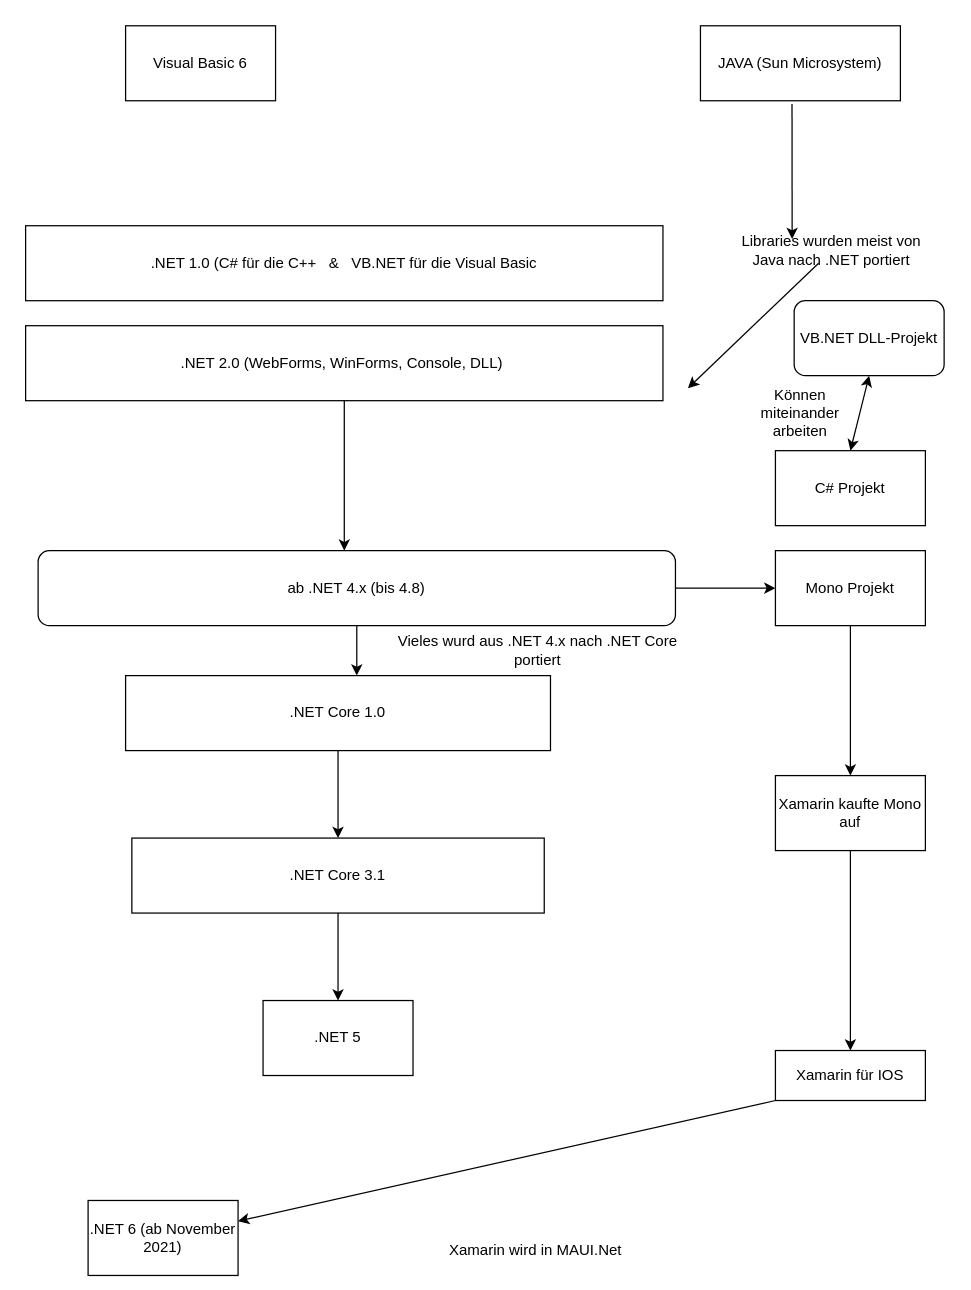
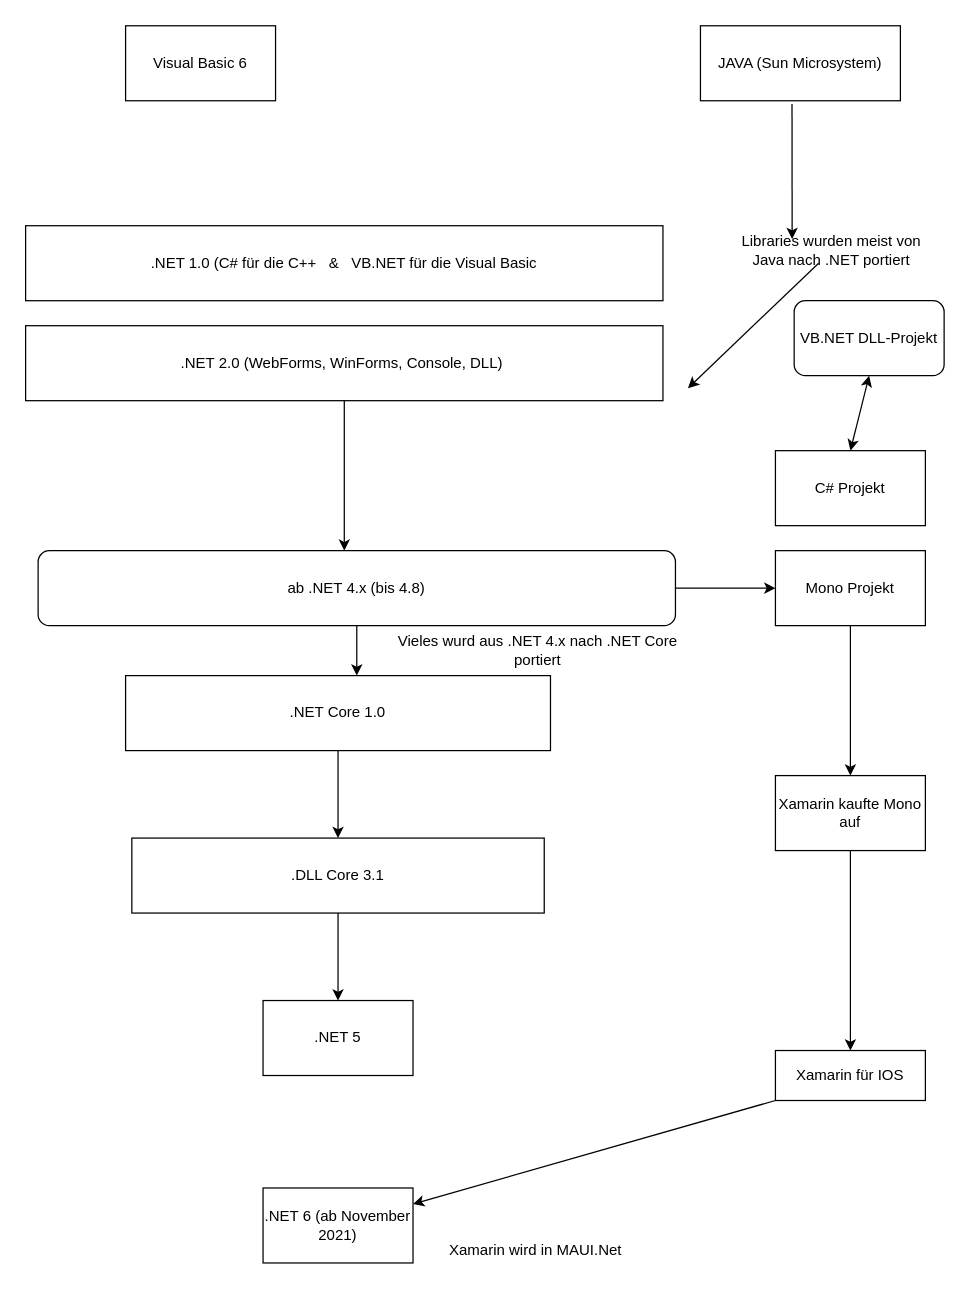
(801, 413) -> none
(338, 876) -> (338, 876)
(163, 1238) -> (338, 1226)
